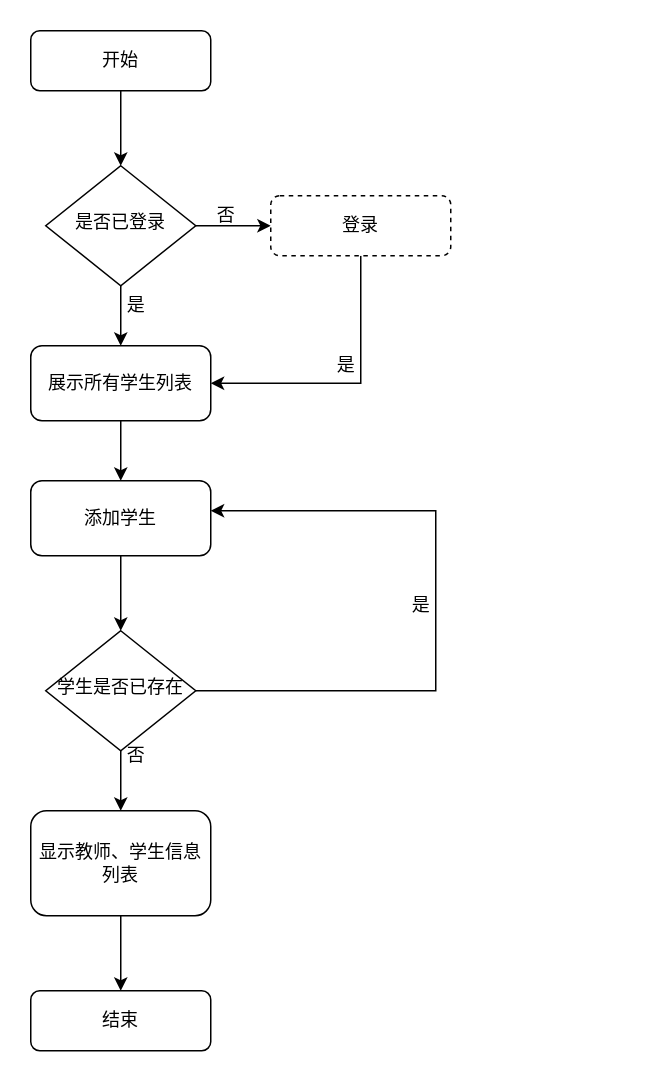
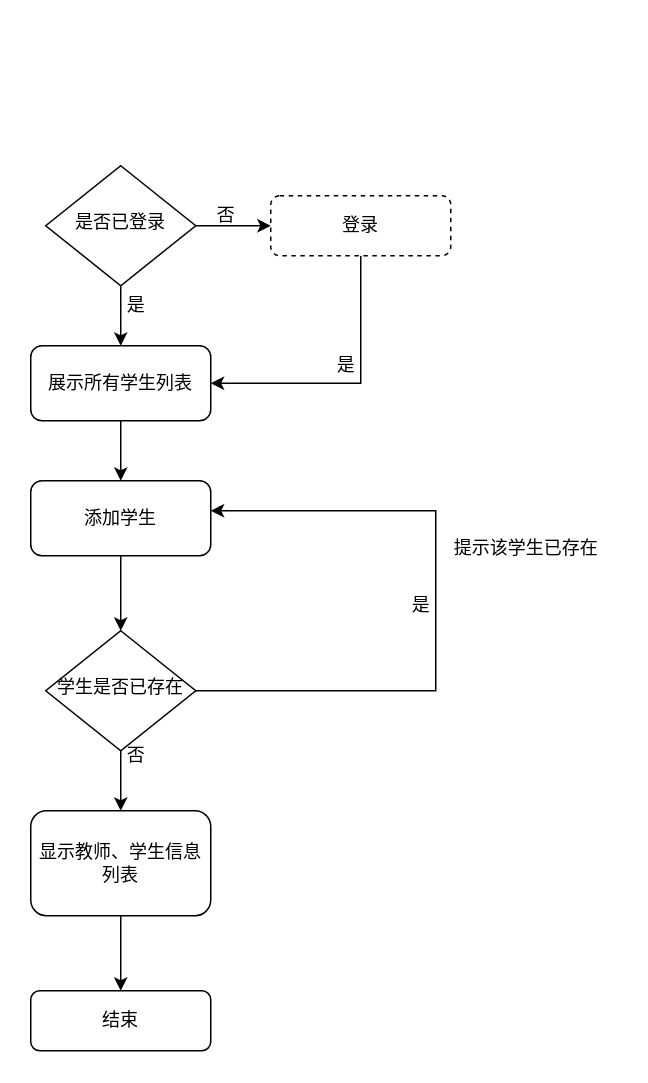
(121, 61) -> none
(121, 123) -> none
none -> (526, 548)
